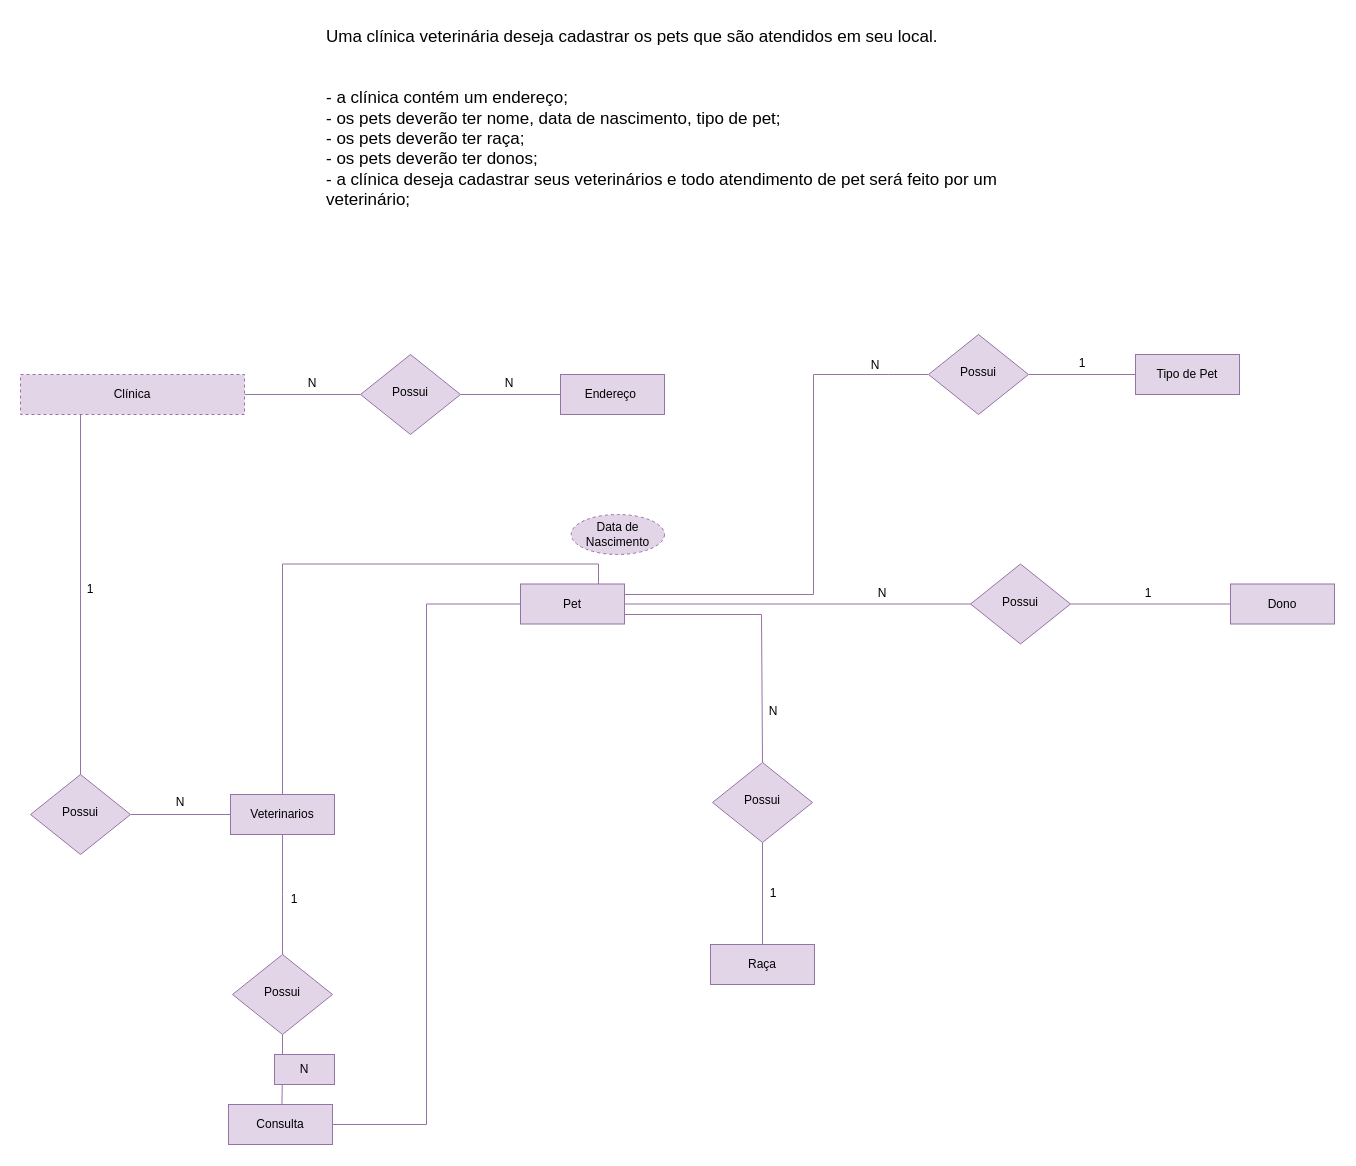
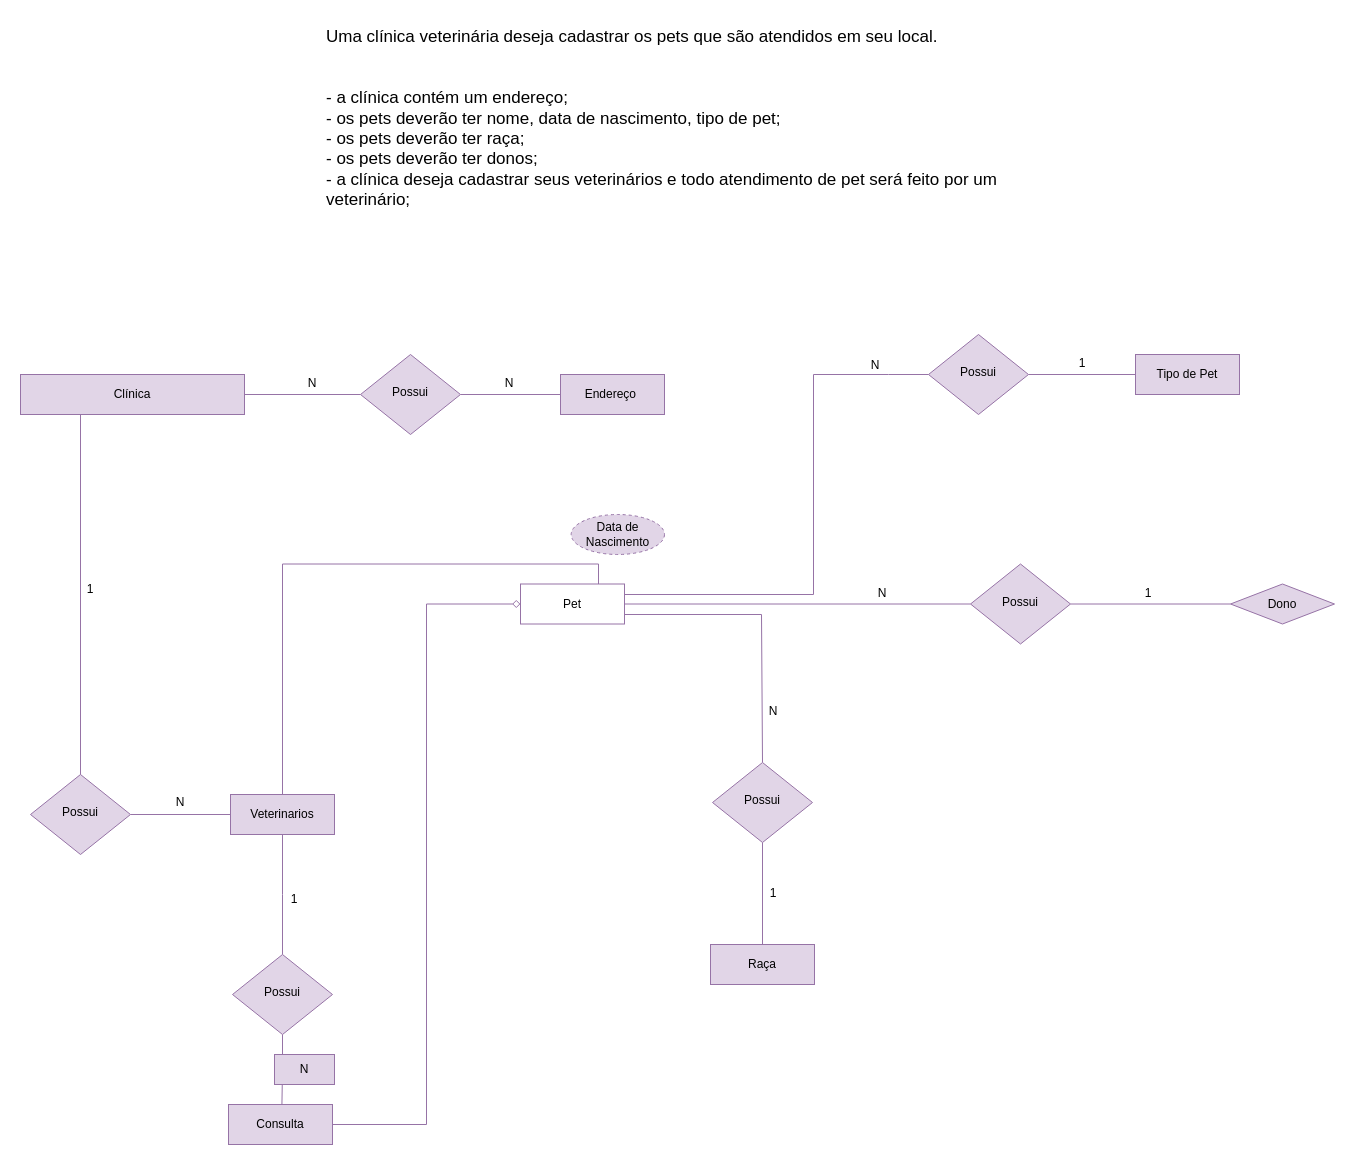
(133, 395) -> (133, 395)
(516, 604) -> (512, 604)
(573, 604) -> (573, 604)
(1283, 604) -> (1283, 604)
